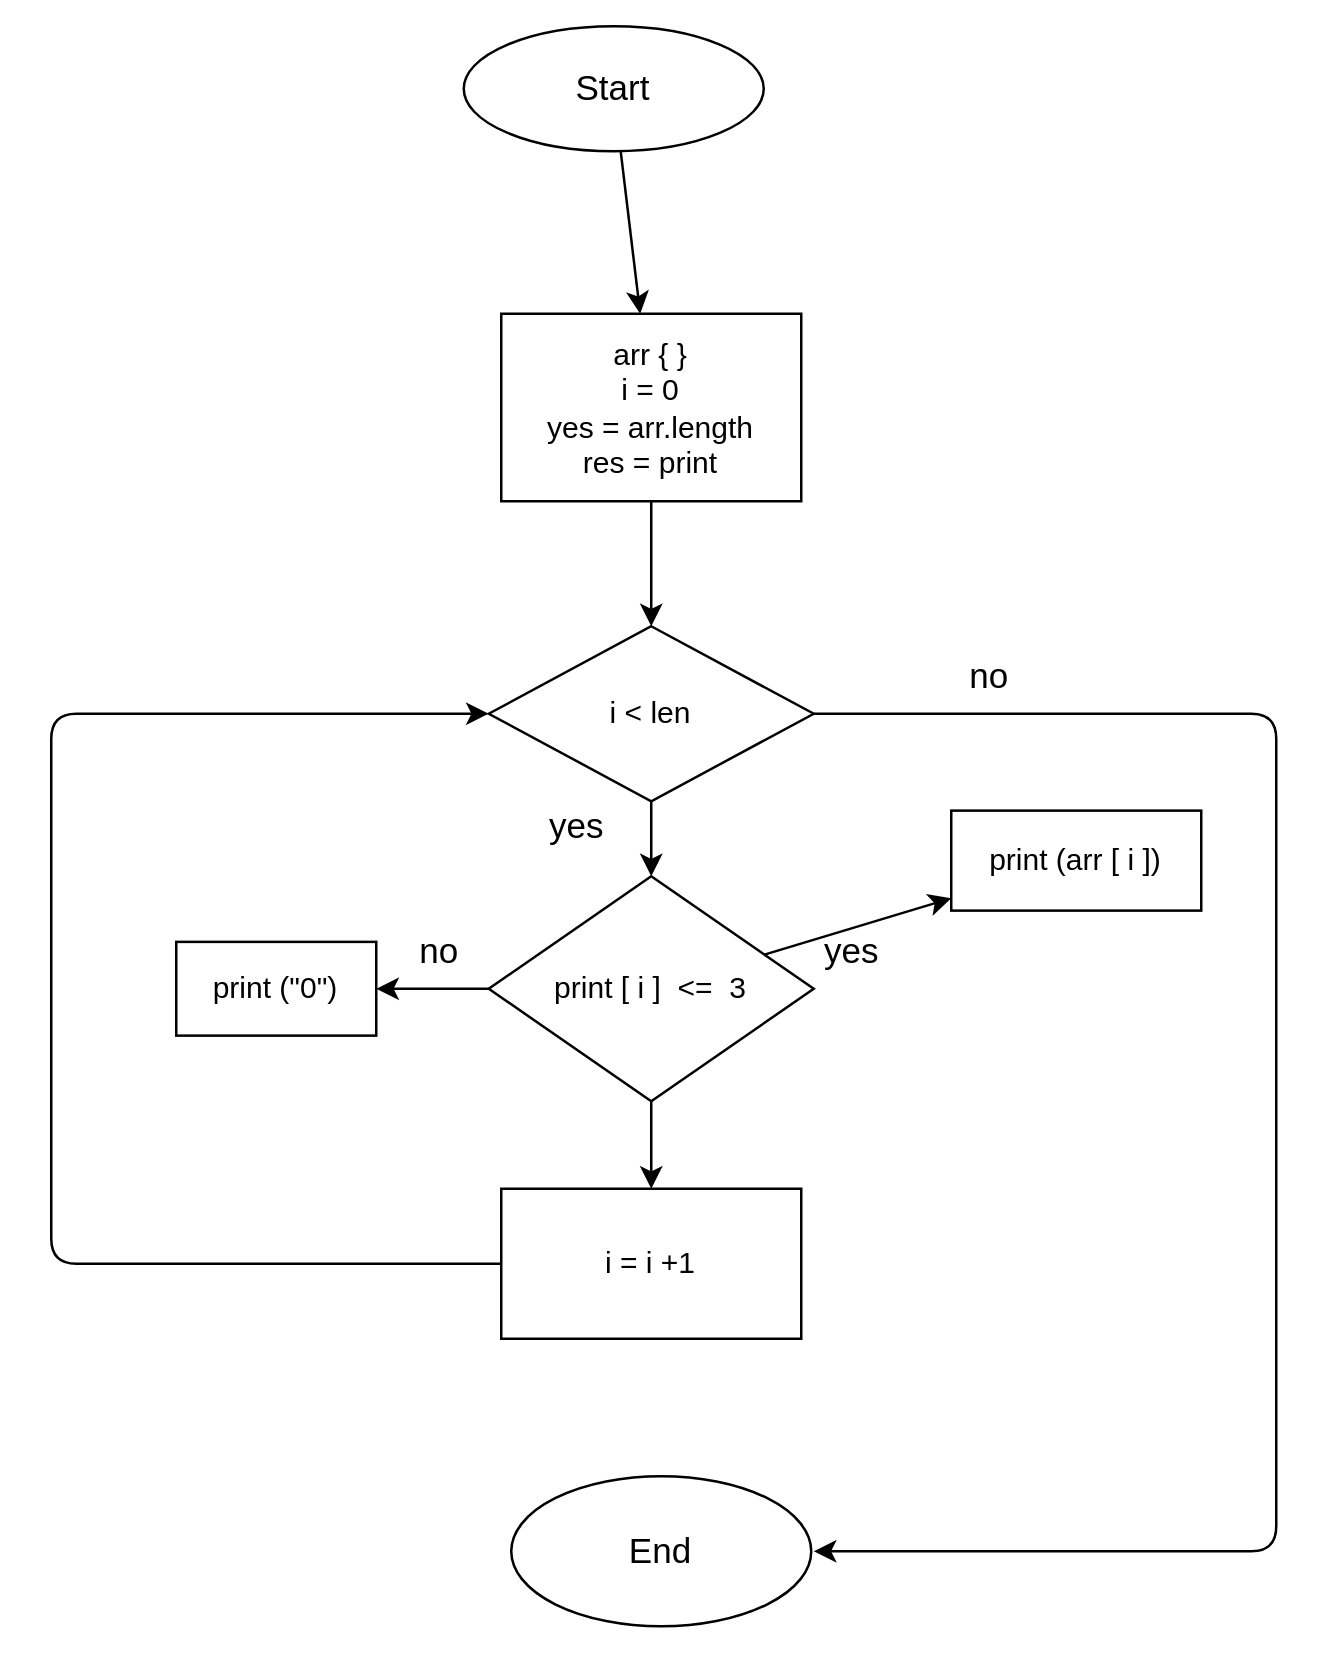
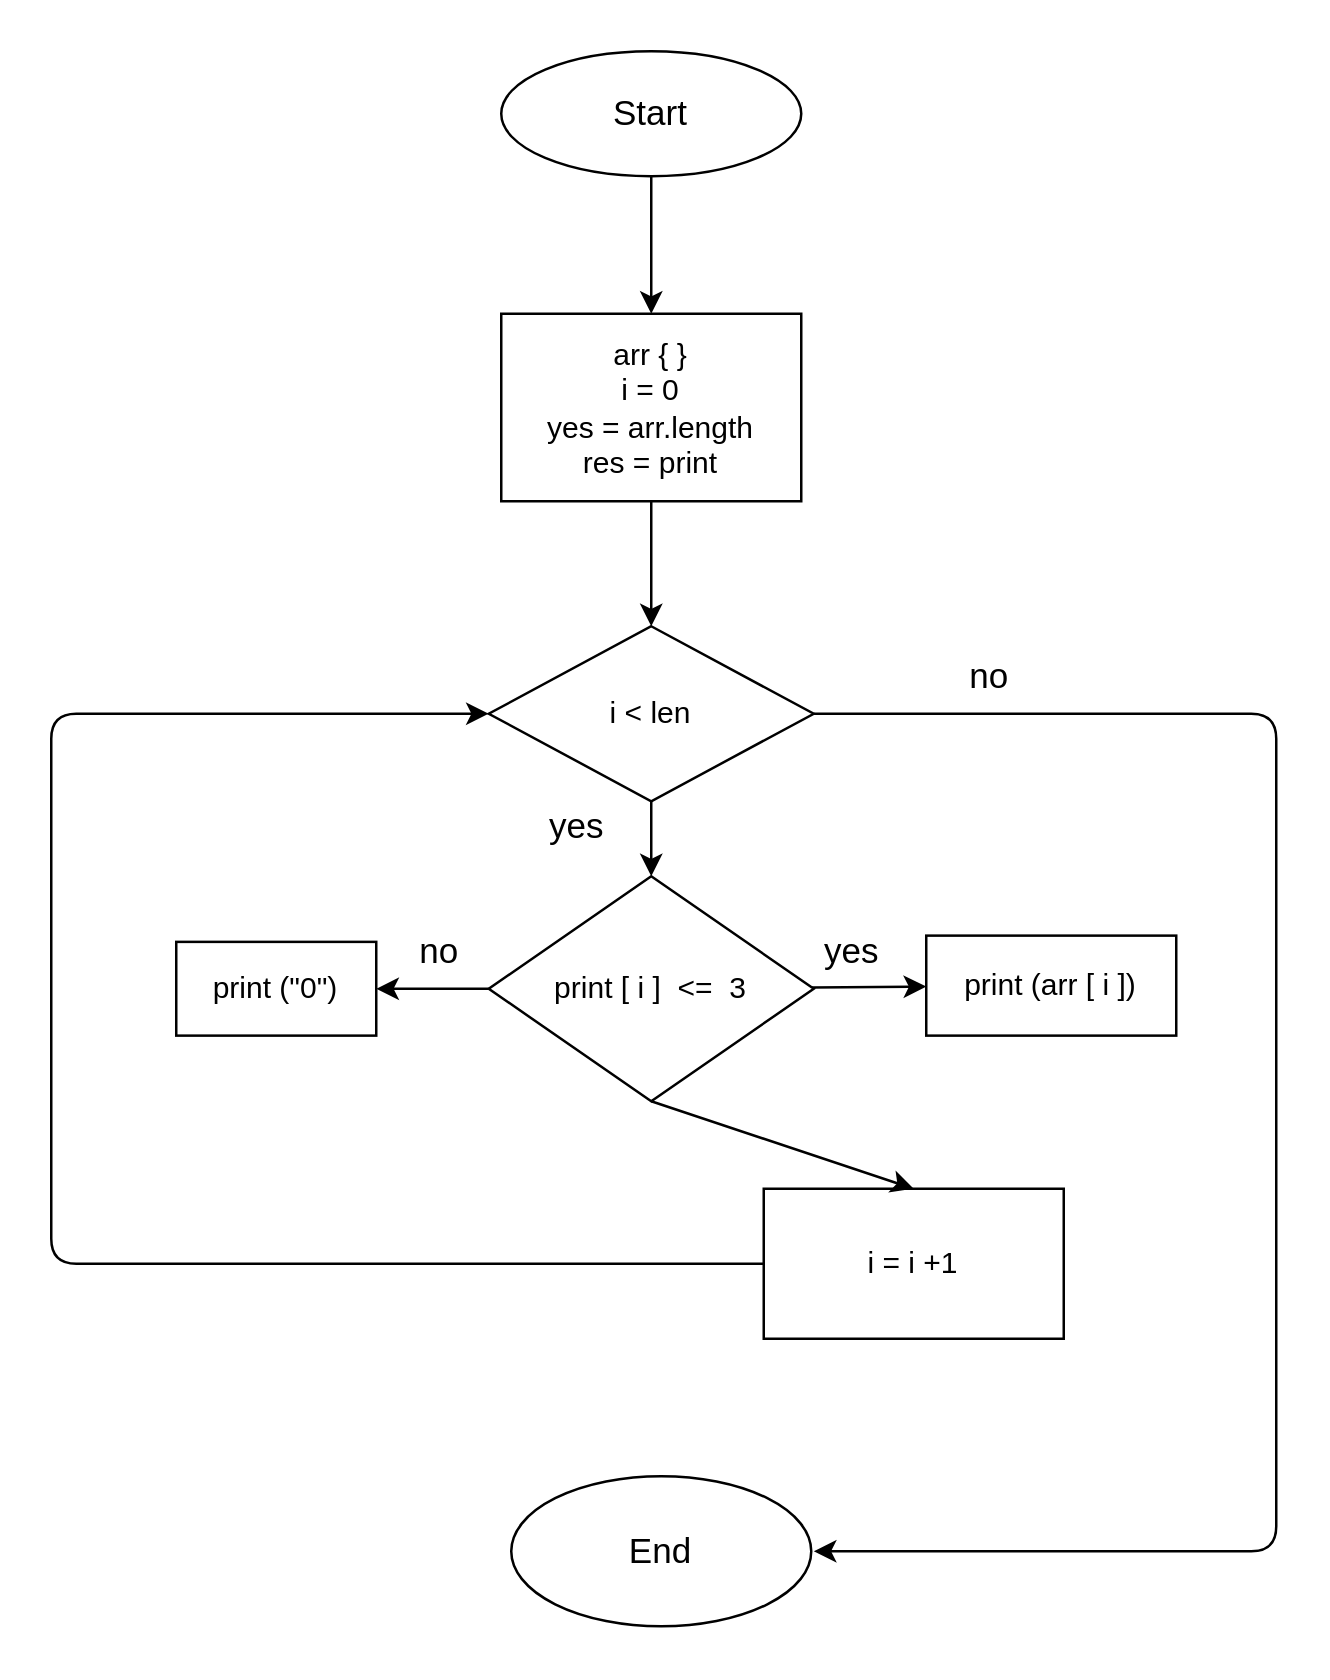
(614, 89) -> (651, 114)
(1076, 861) -> (1051, 986)
(651, 1264) -> (914, 1264)
